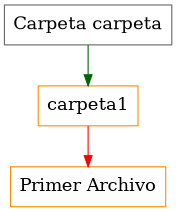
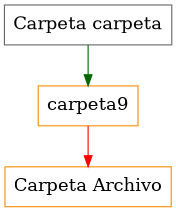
(88, 106) -> (88, 106)
(88, 187) -> (88, 187)
